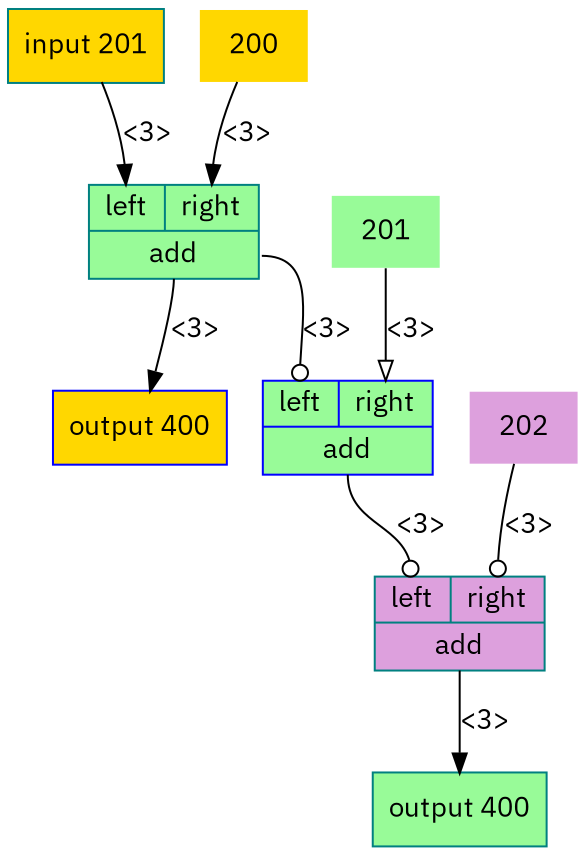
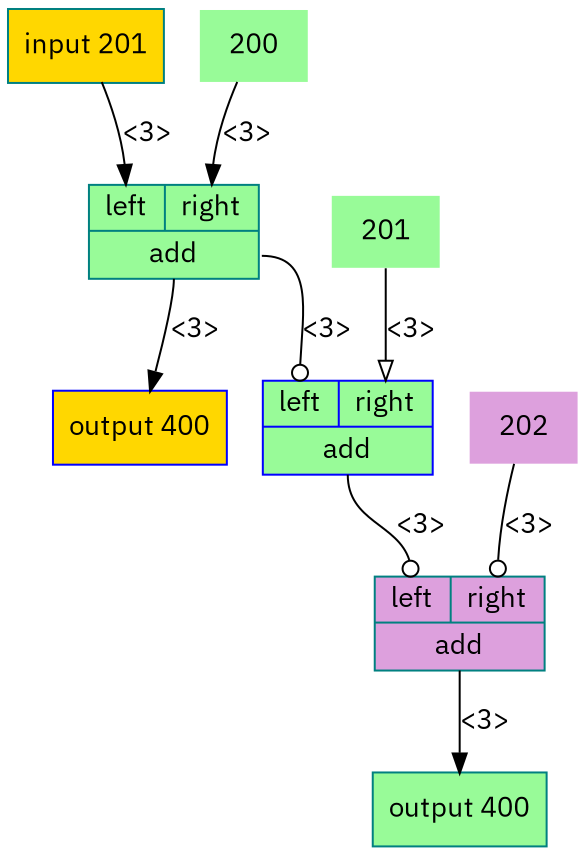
(254, 46) -> (254, 46)
